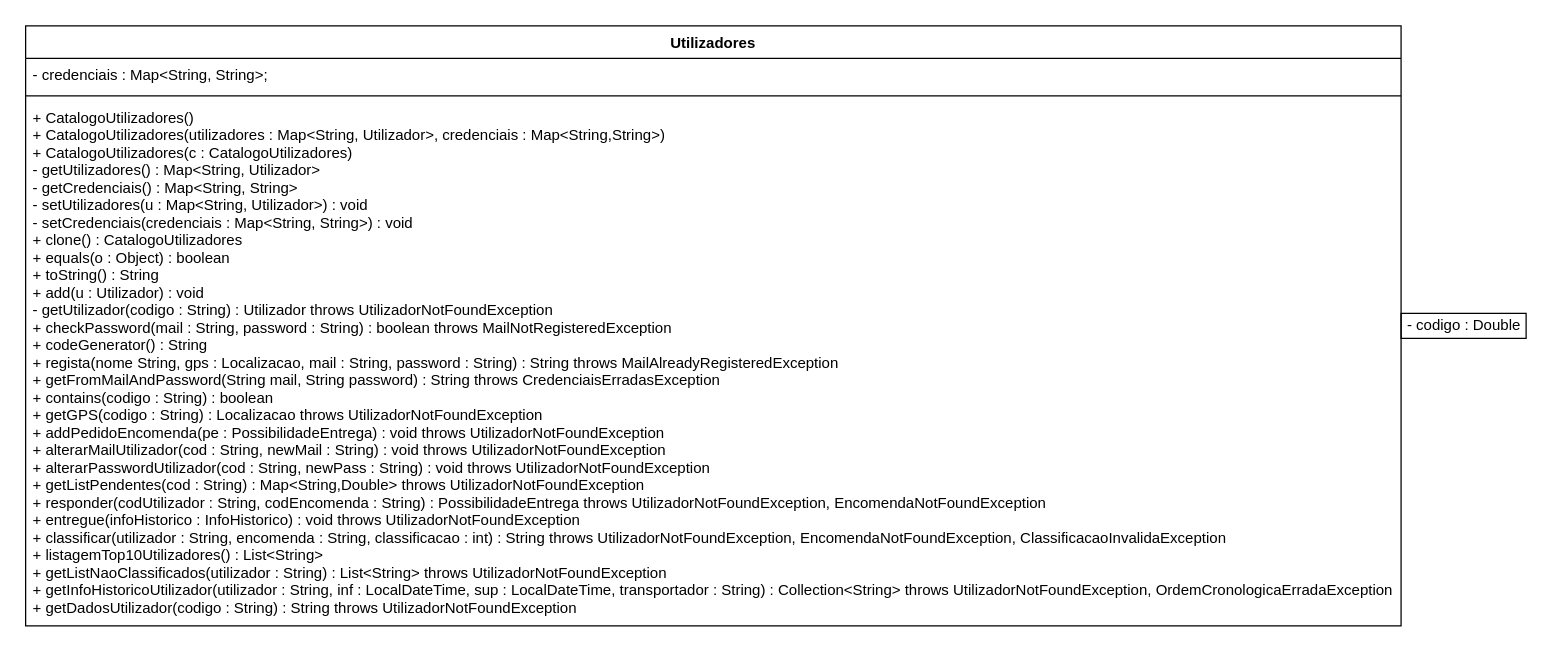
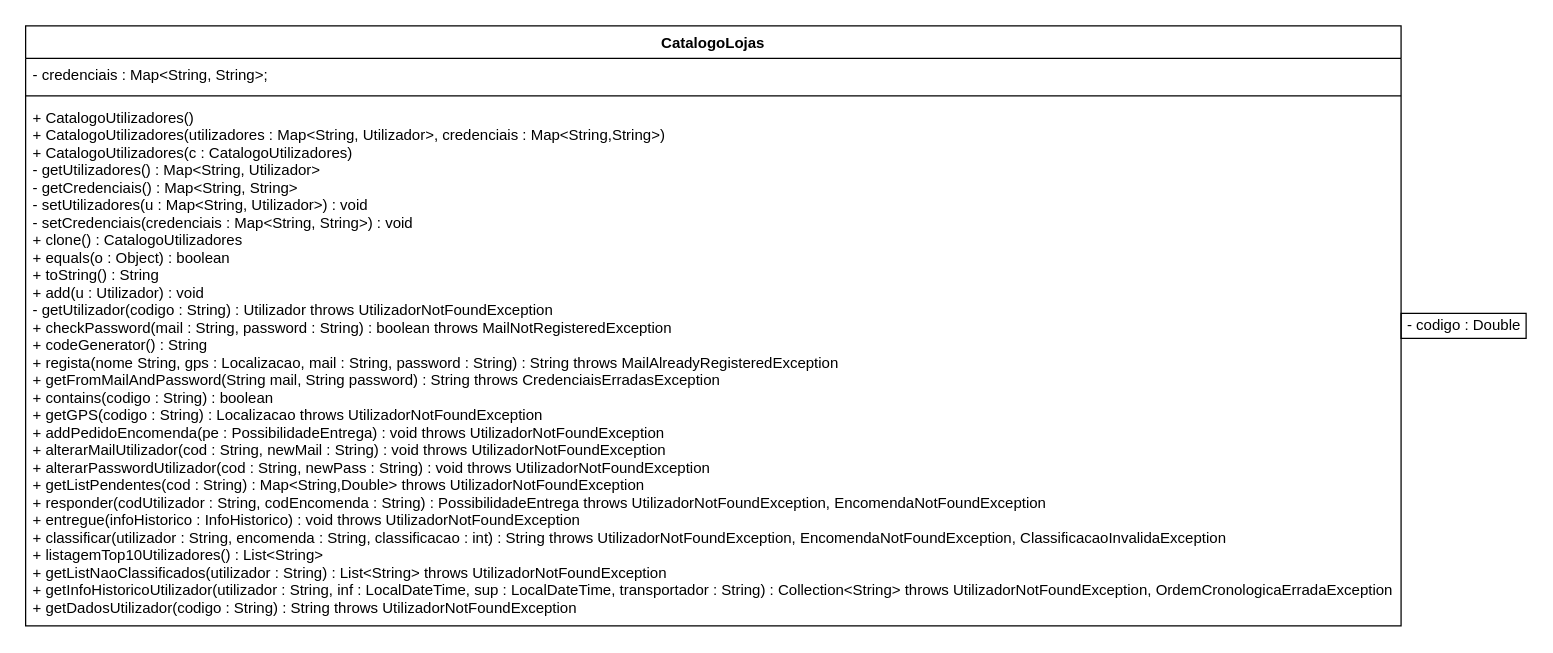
(713, 43) -> (713, 43)
